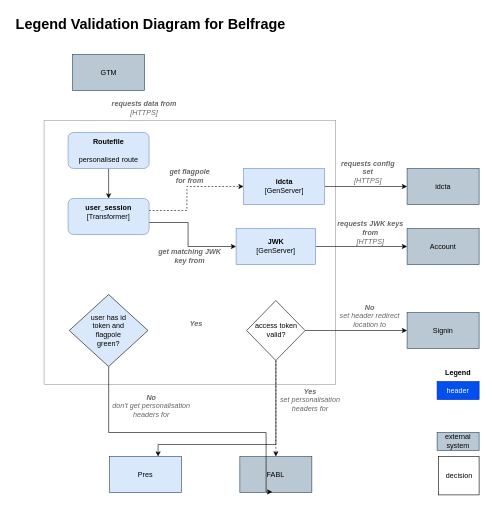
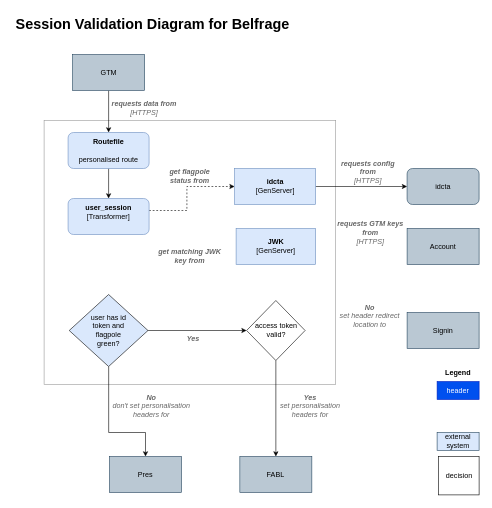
(84, 11) -> (85, 11)
none -> (109, 109)
(368, 172) -> (368, 172)
(190, 176) -> (190, 176)
(284, 186) -> (275, 186)
(443, 186) -> (443, 186)
(371, 233) -> (371, 233)
(209, 246) -> none
(359, 246) -> none
(196, 323) -> (193, 338)
none -> (195, 330)
(354, 330) -> none
(310, 400) -> (310, 406)
(152, 406) -> (152, 406)
(207, 432) -> none
(458, 441) -> (458, 441)
none -> (146, 443)
(211, 444) -> none
(276, 448) -> (276, 448)
(146, 474) -> (146, 474)
